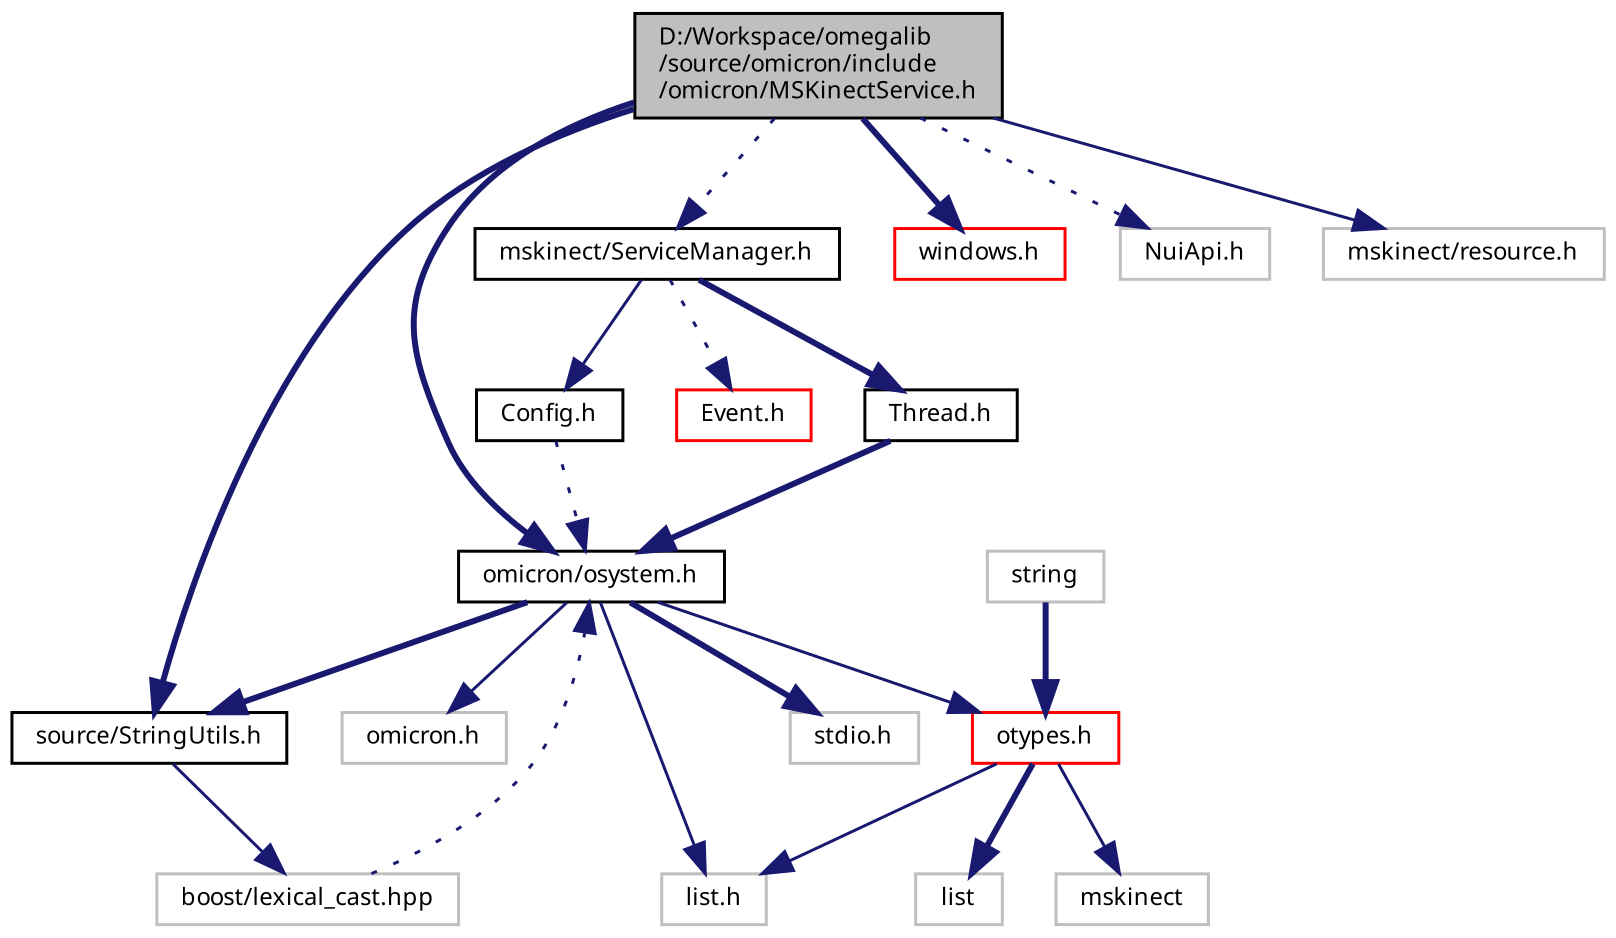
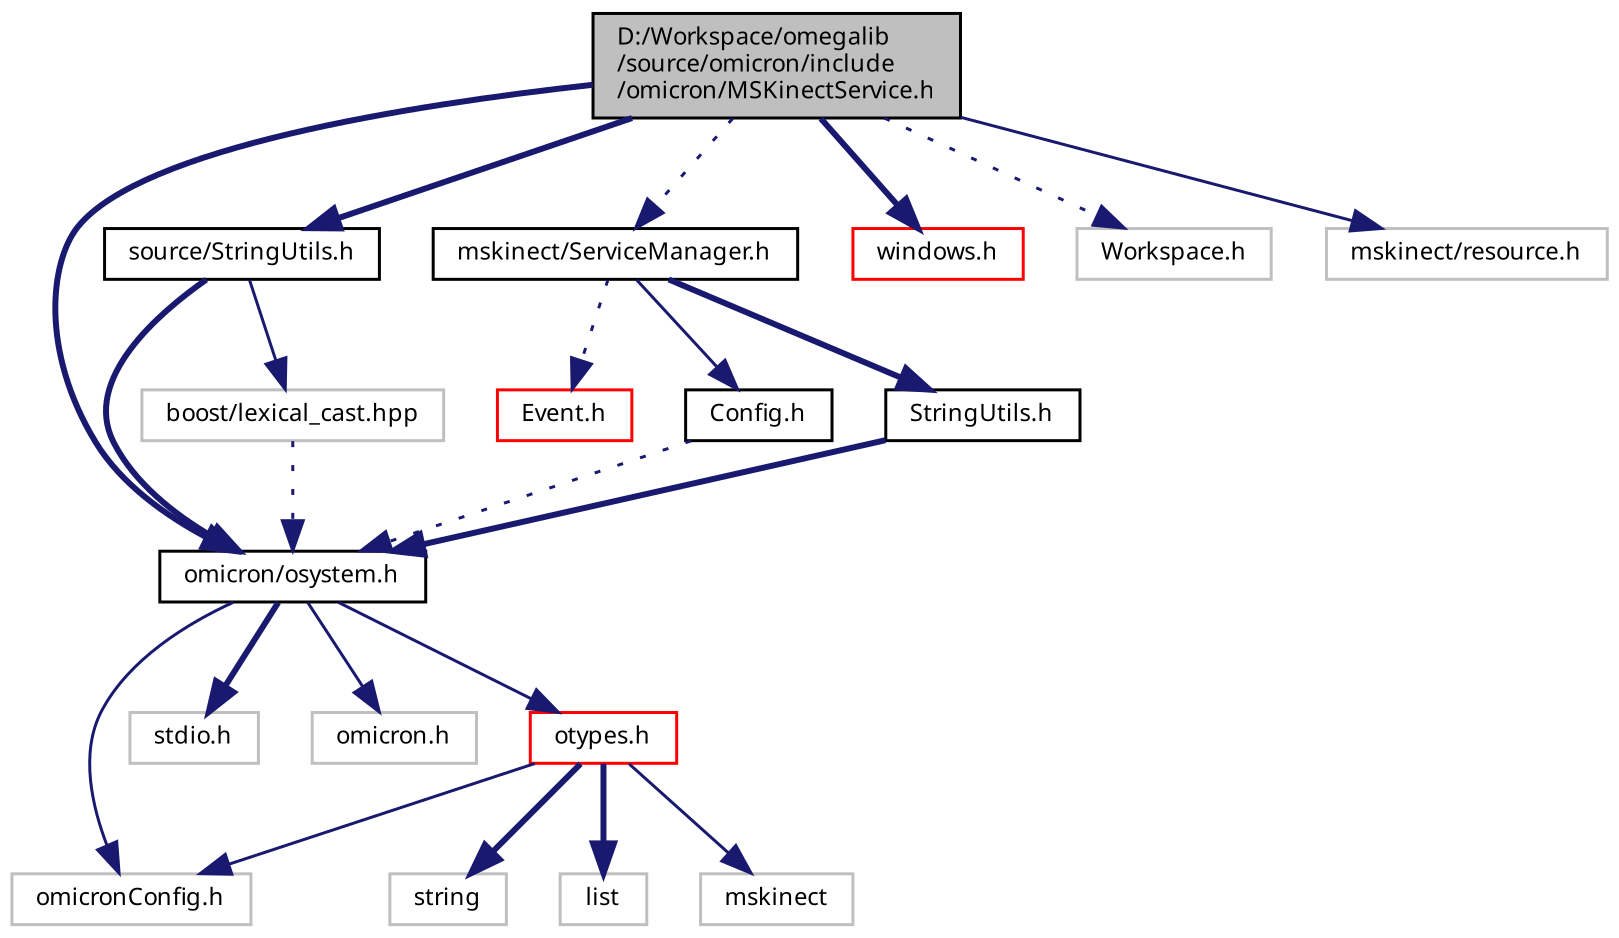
(1195, 254) -> (1174, 254)
(941, 415) -> (983, 415)
(1046, 642) -> (537, 808)
(385, 652) -> (107, 410)
(714, 899) -> (131, 899)
